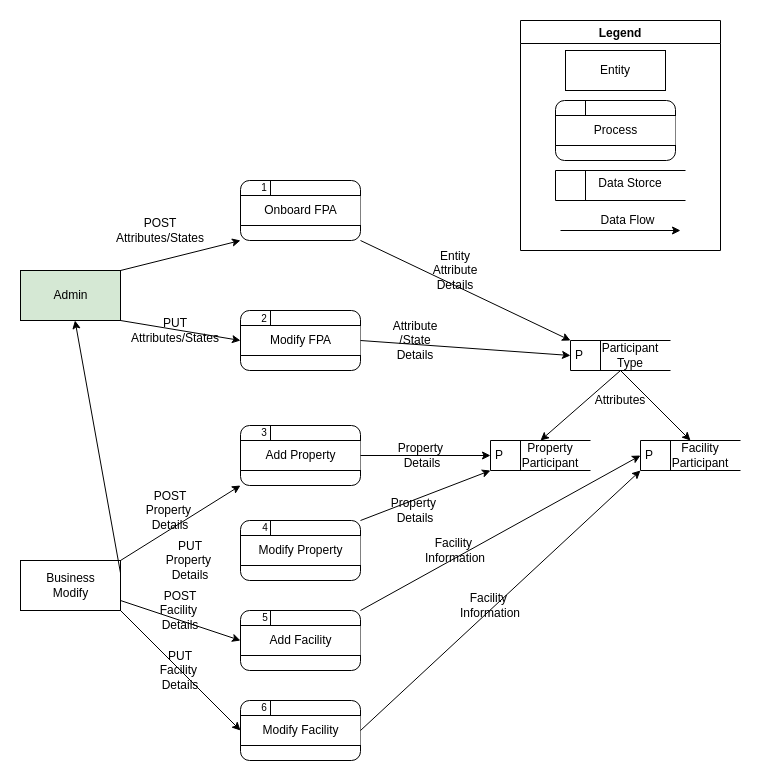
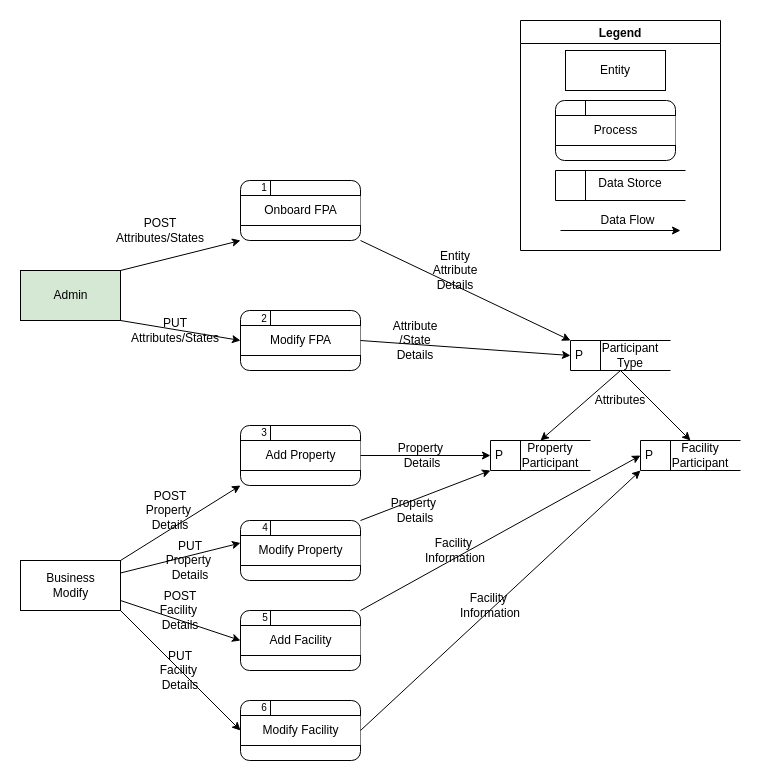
(98, 450) -> (177, 559)
